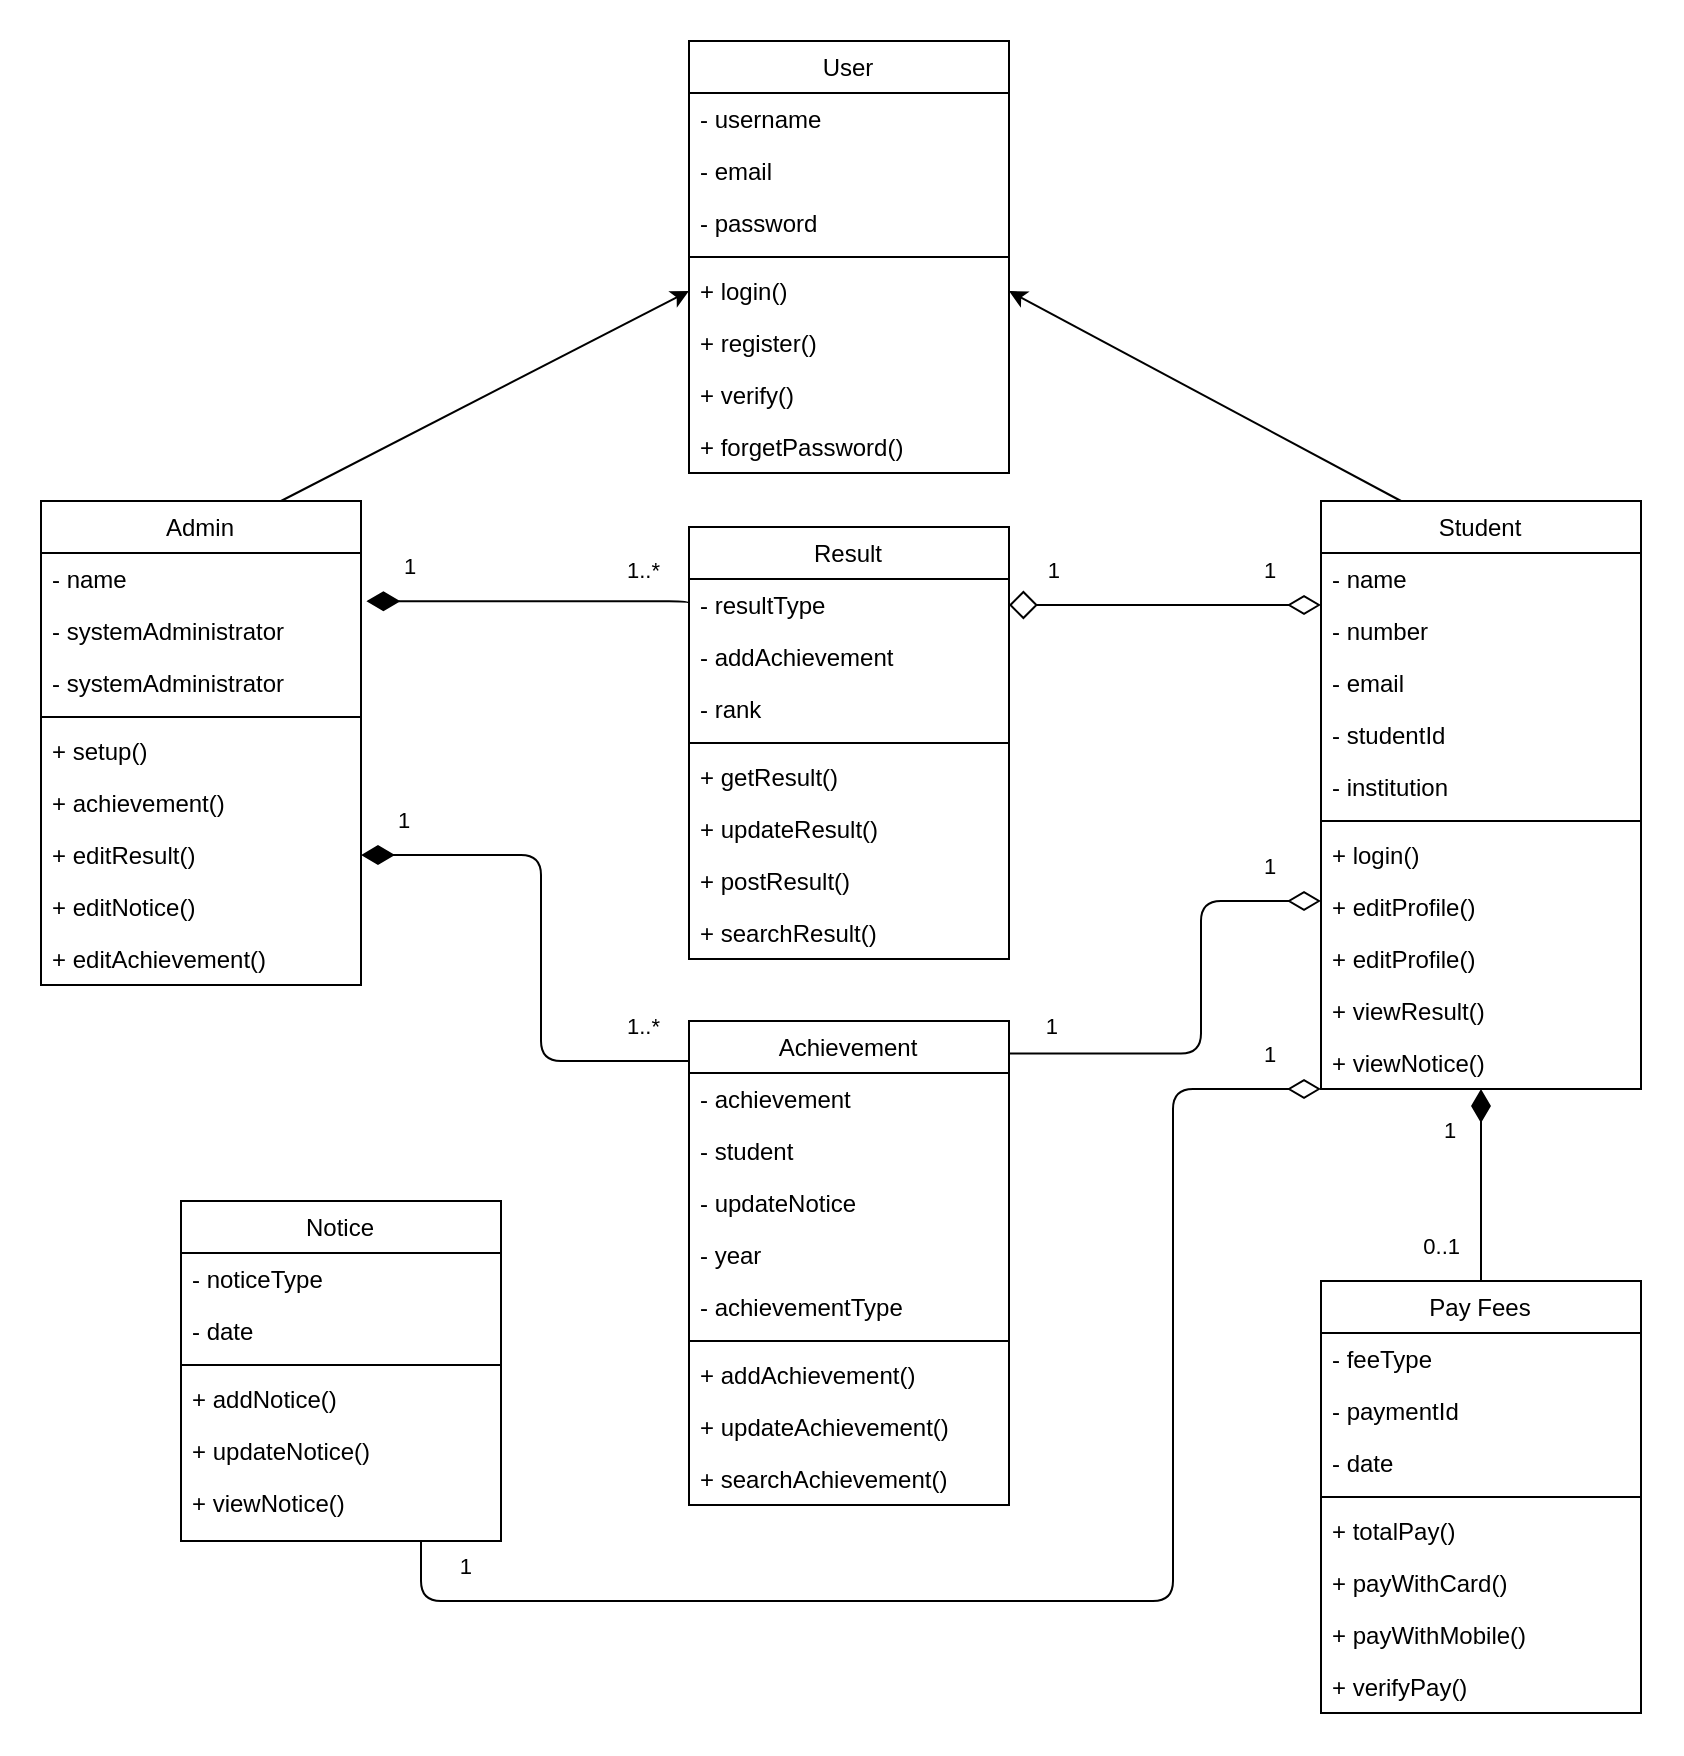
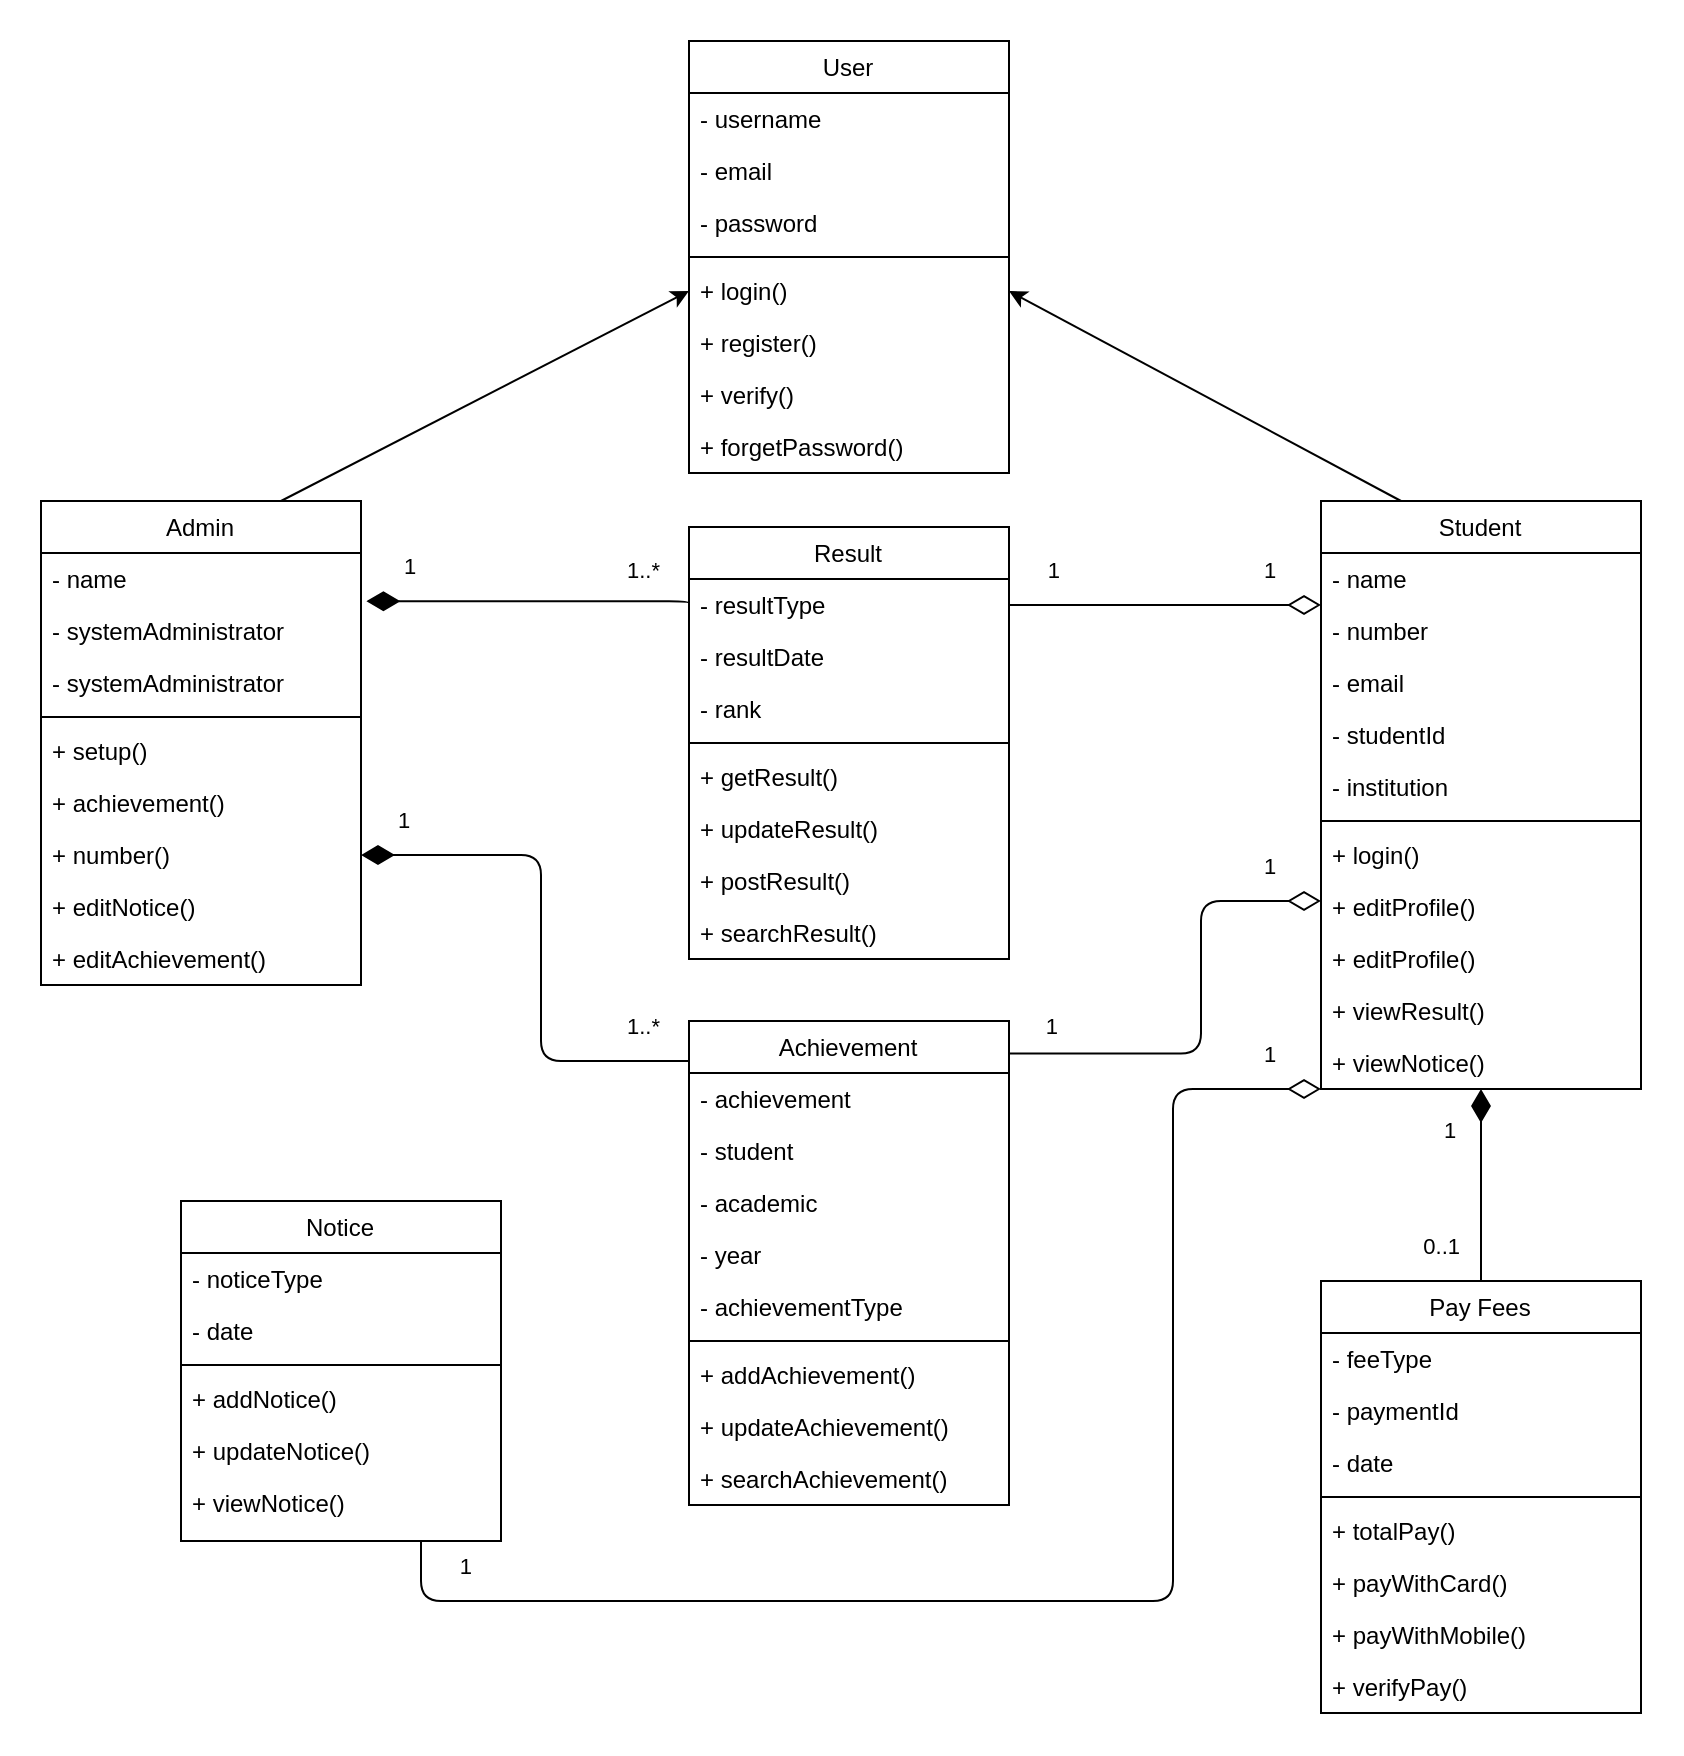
(1037, 605) -> (1025, 605)
(801, 658) -> (774, 658)
(137, 856) -> (116, 856)
(788, 1204) -> (761, 1204)
